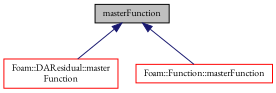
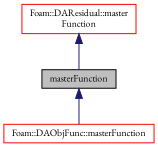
(96, 44) -> (79, 57)
(204, 74) -> (79, 134)
